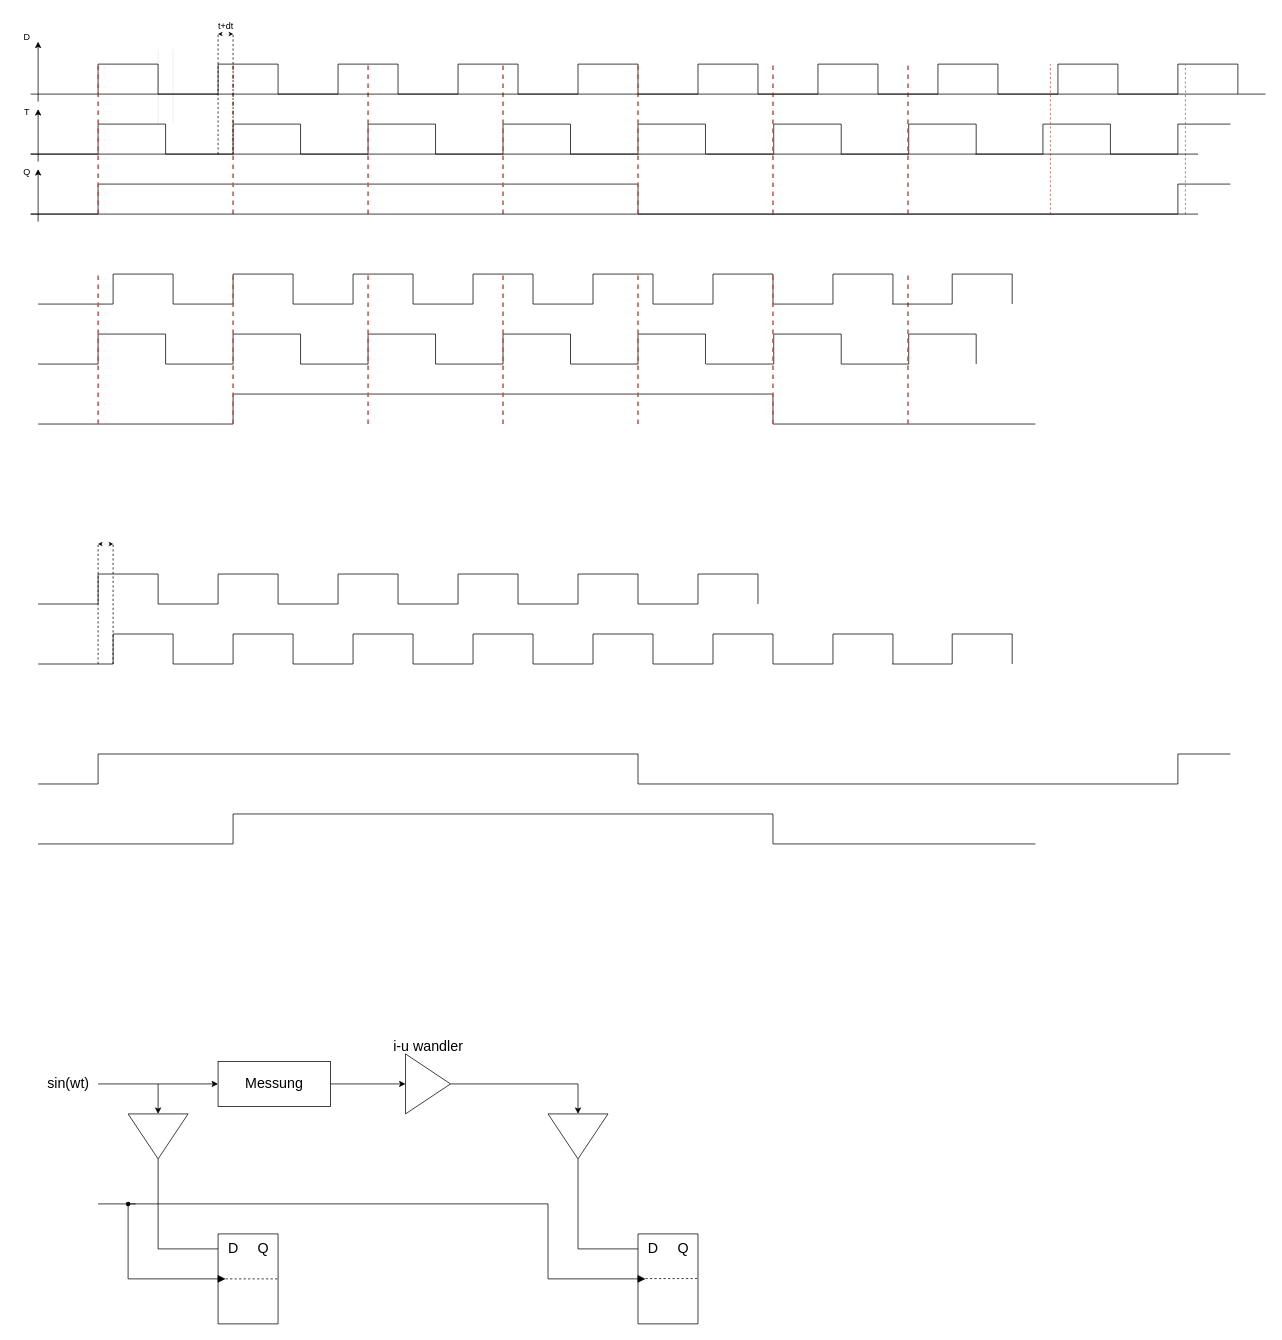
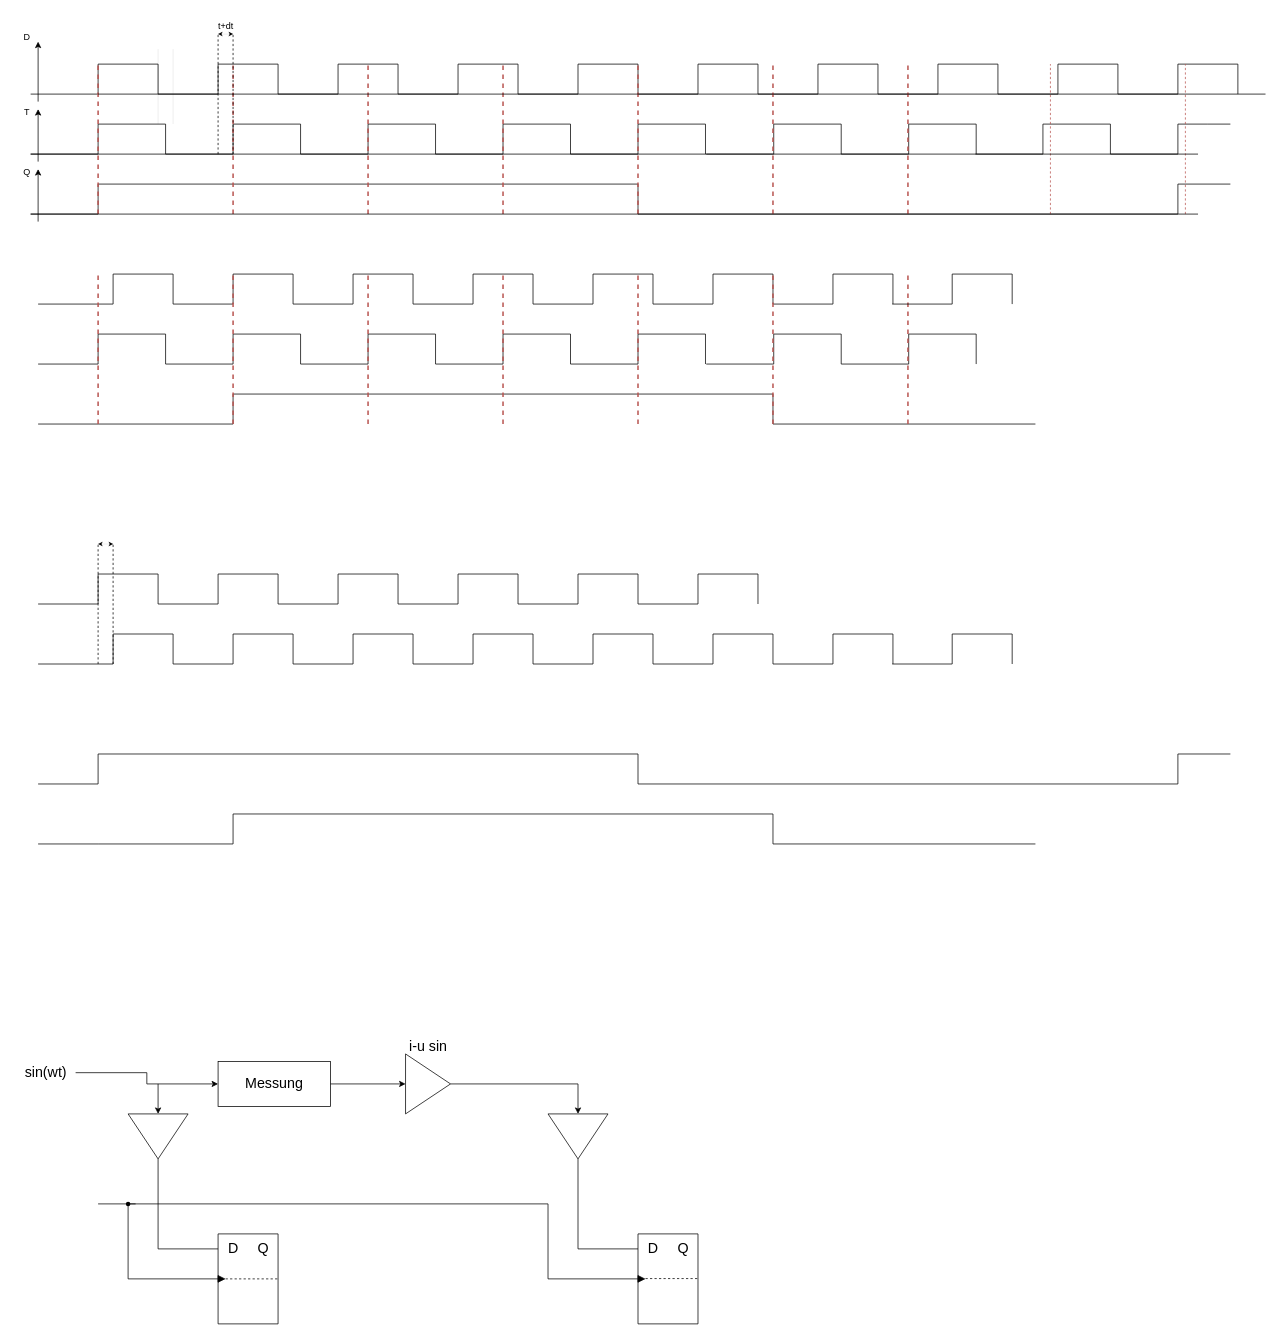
(428, 1047) -> (428, 1047)
(68, 1084) -> (45, 1073)
